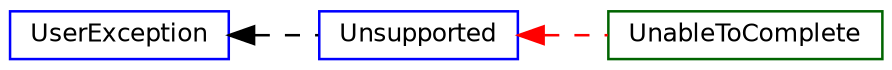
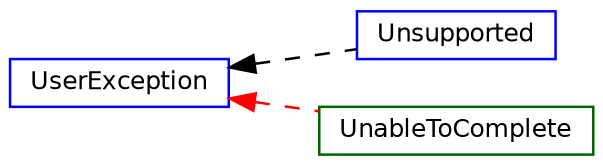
(576, 35) -> (287, 107)
